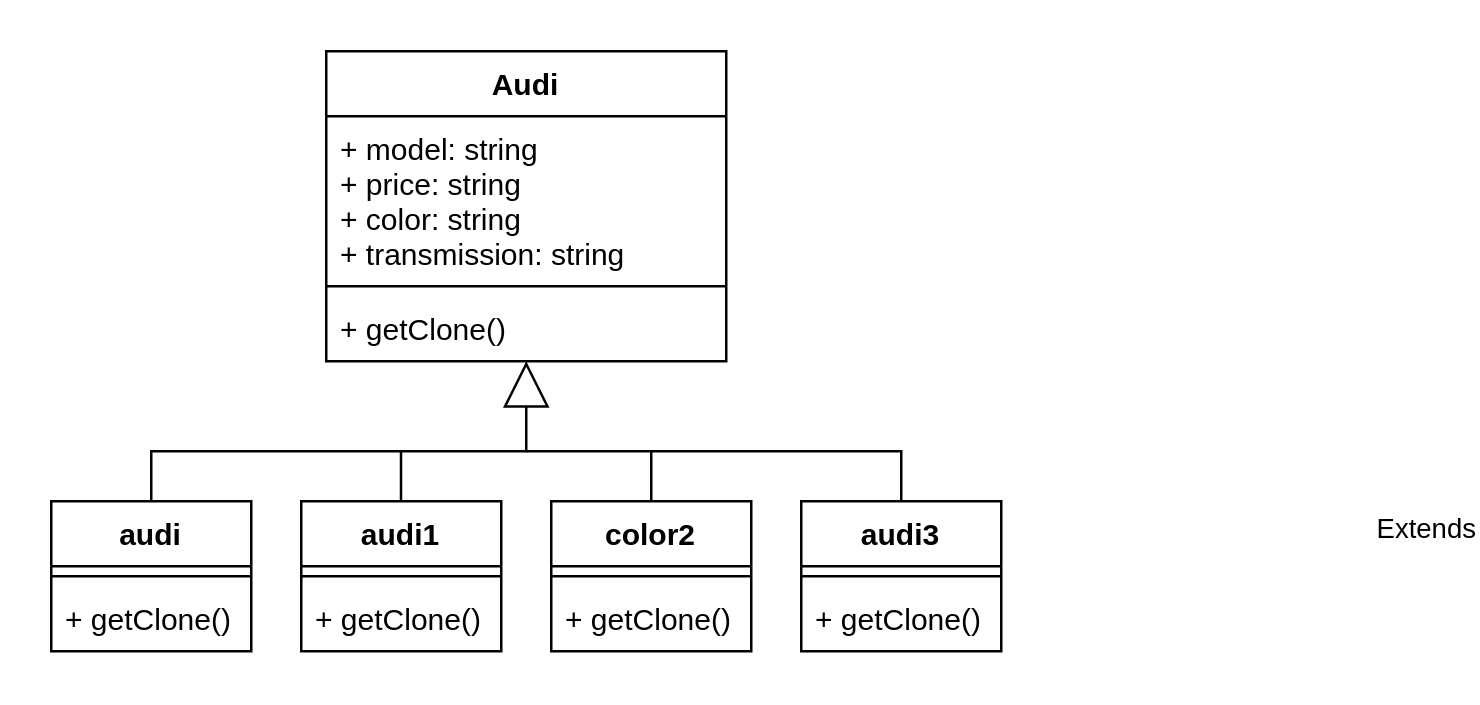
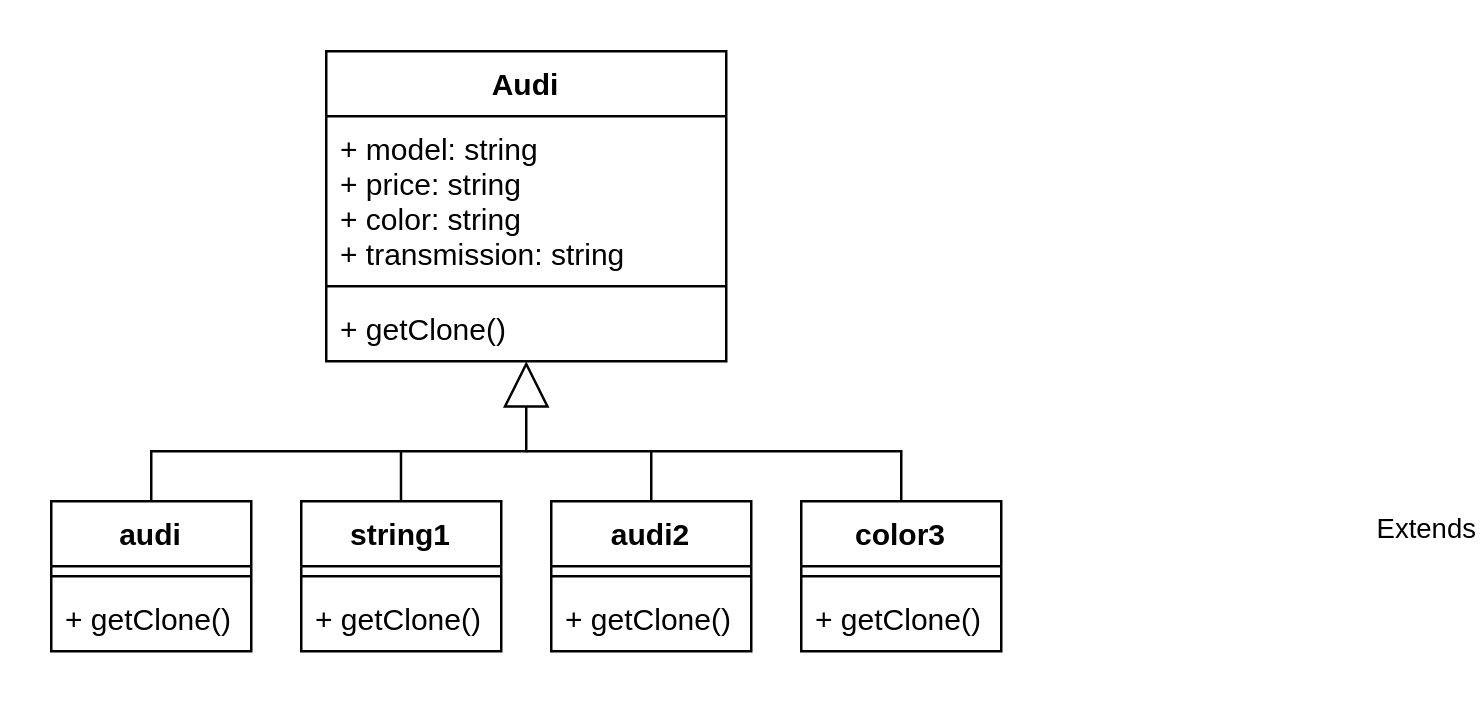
(400, 535) -> (400, 535)
(650, 535) -> (650, 535)
(900, 535) -> (900, 535)
